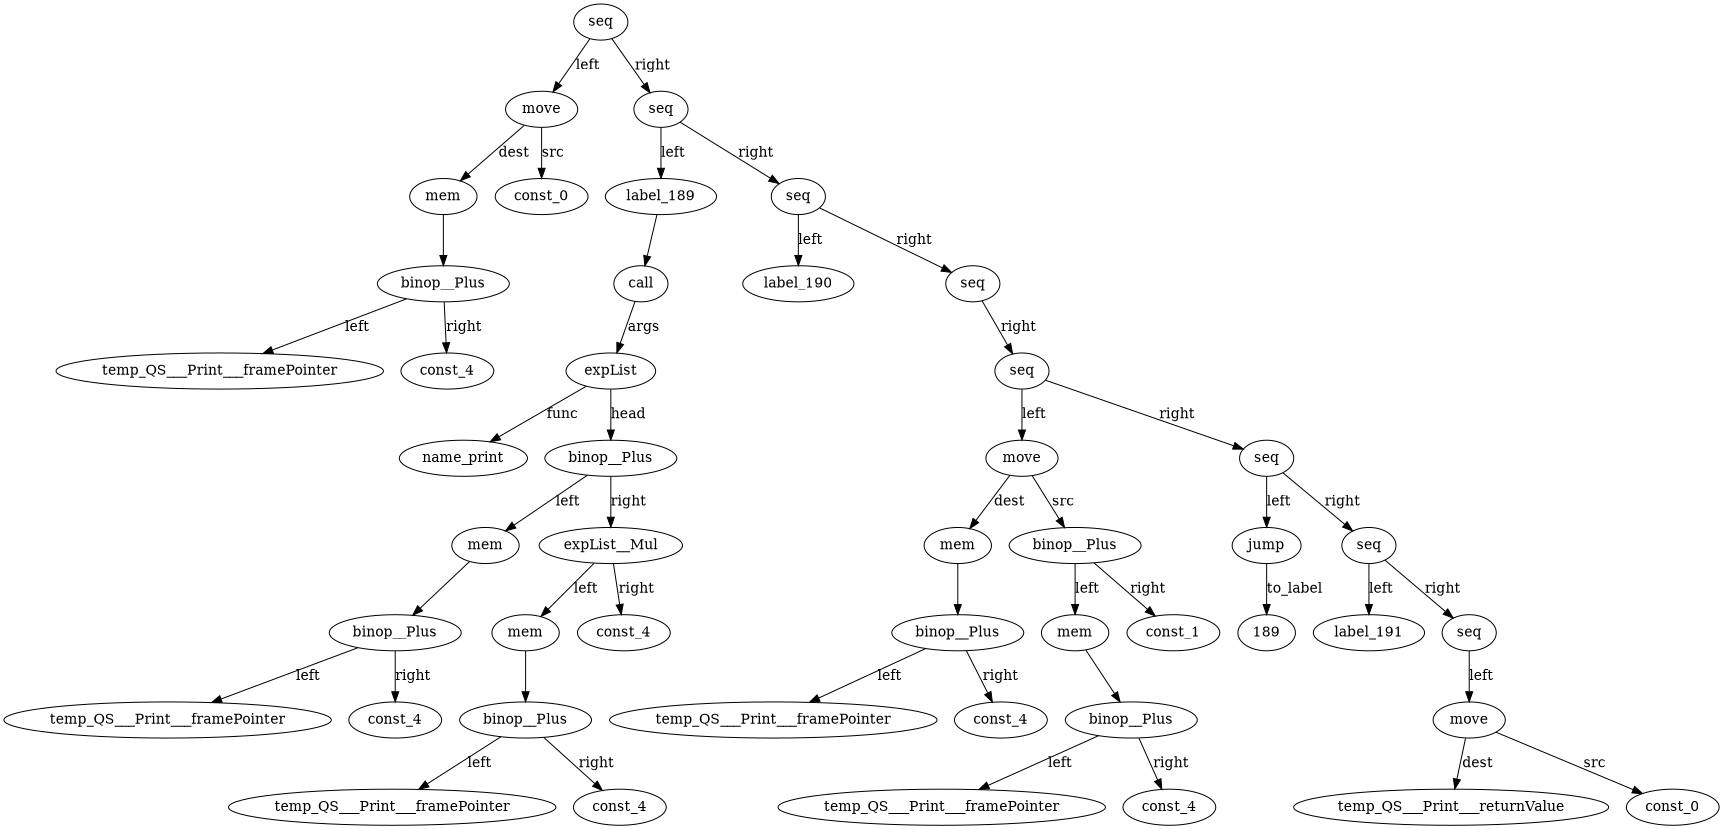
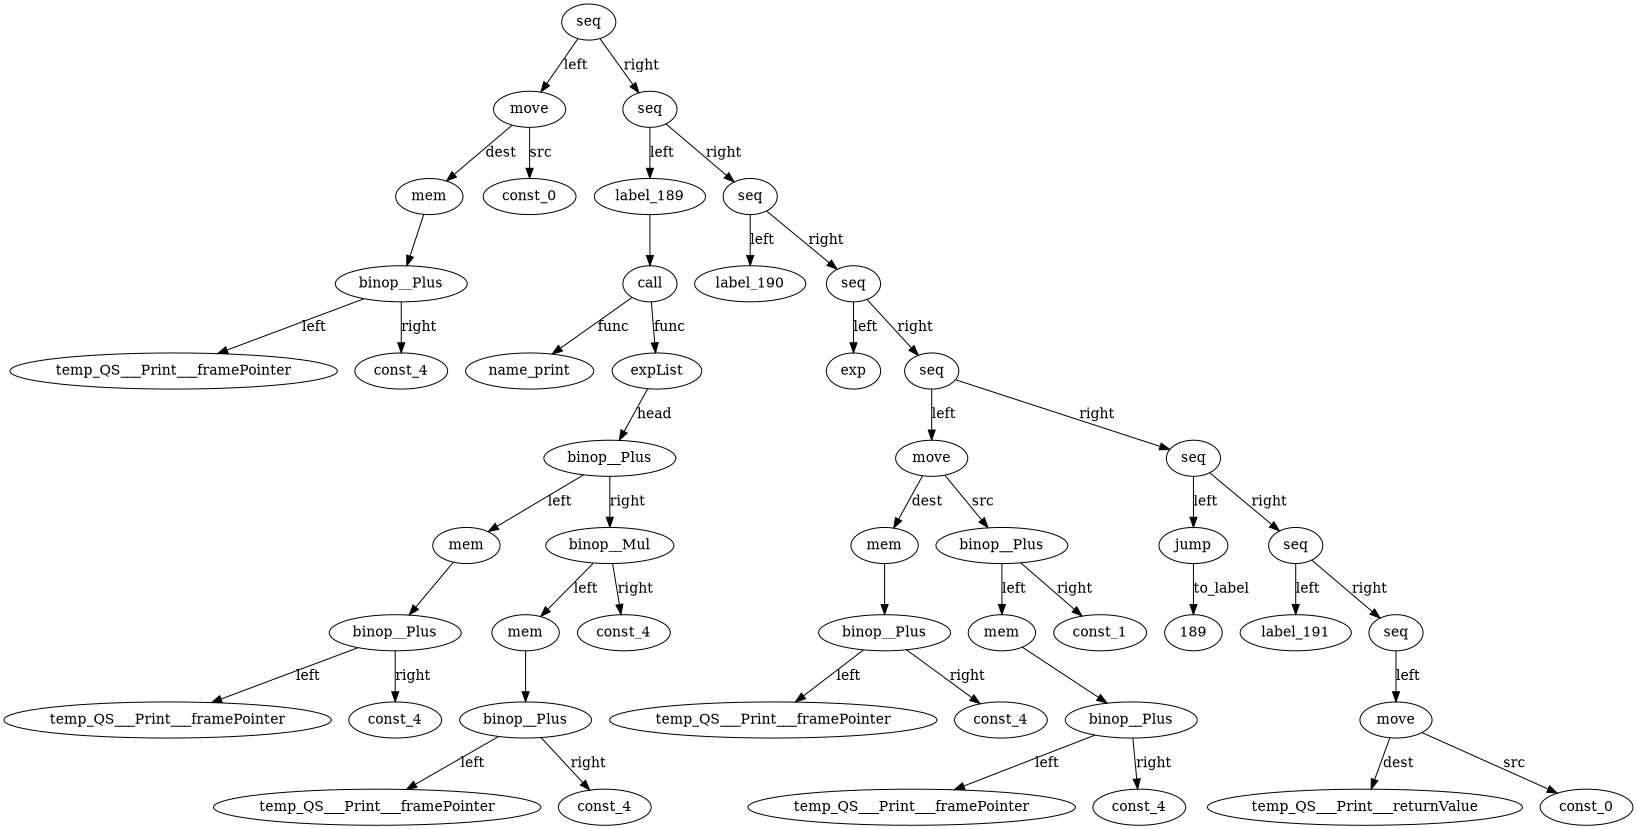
(644, 327) -> (669, 327)
none -> (854, 371)
(543, 412) -> (596, 323)
(611, 546) -> (610, 546)
